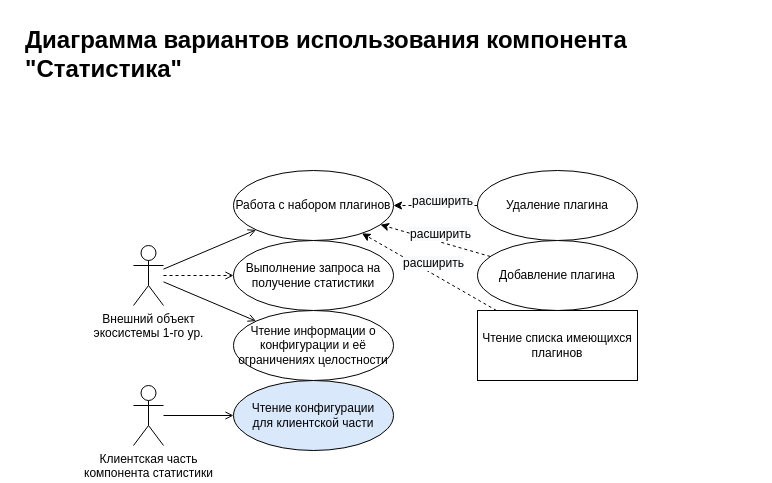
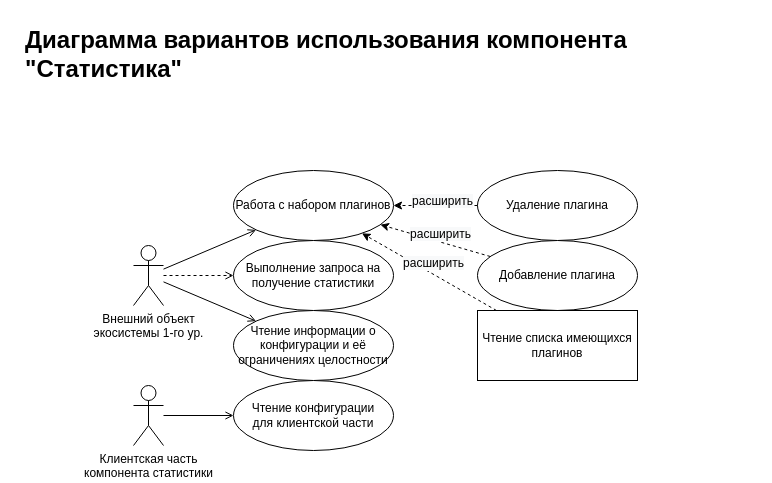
(314, 416) -> (314, 416)
